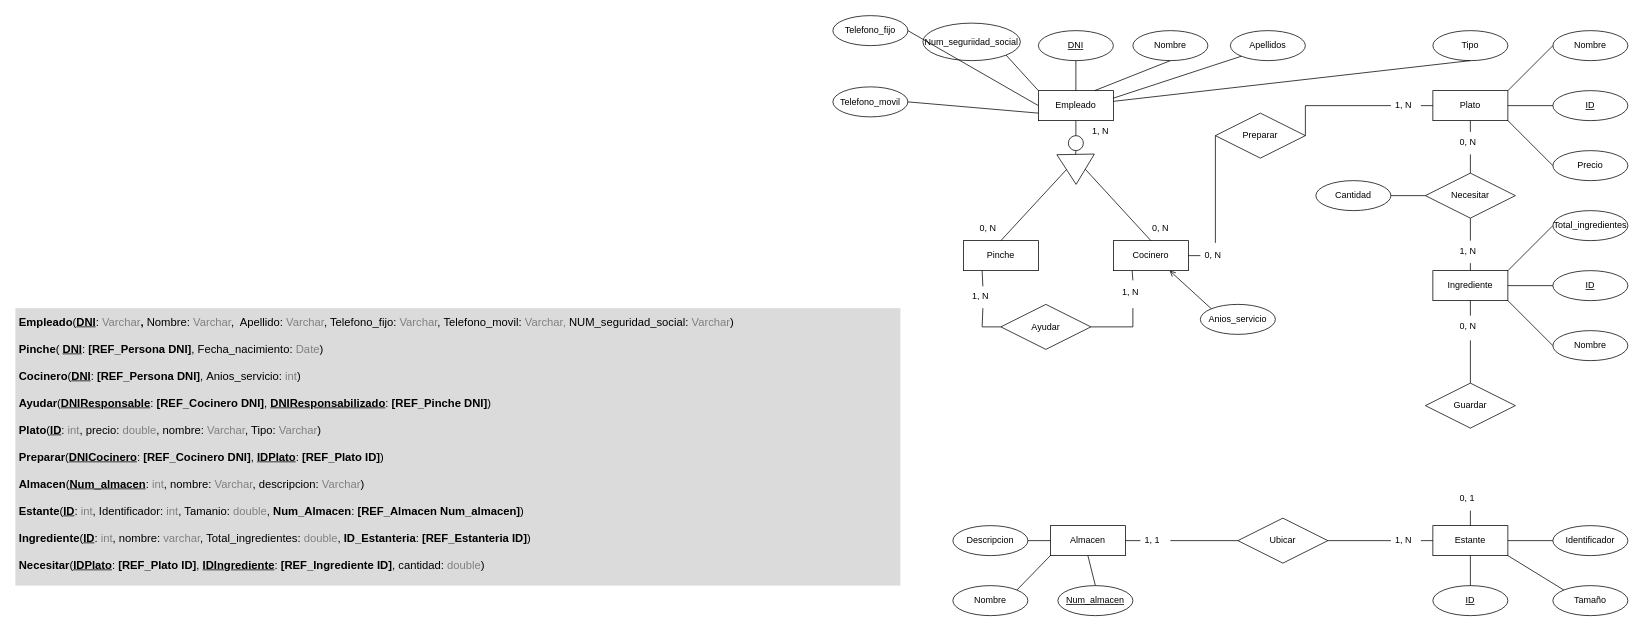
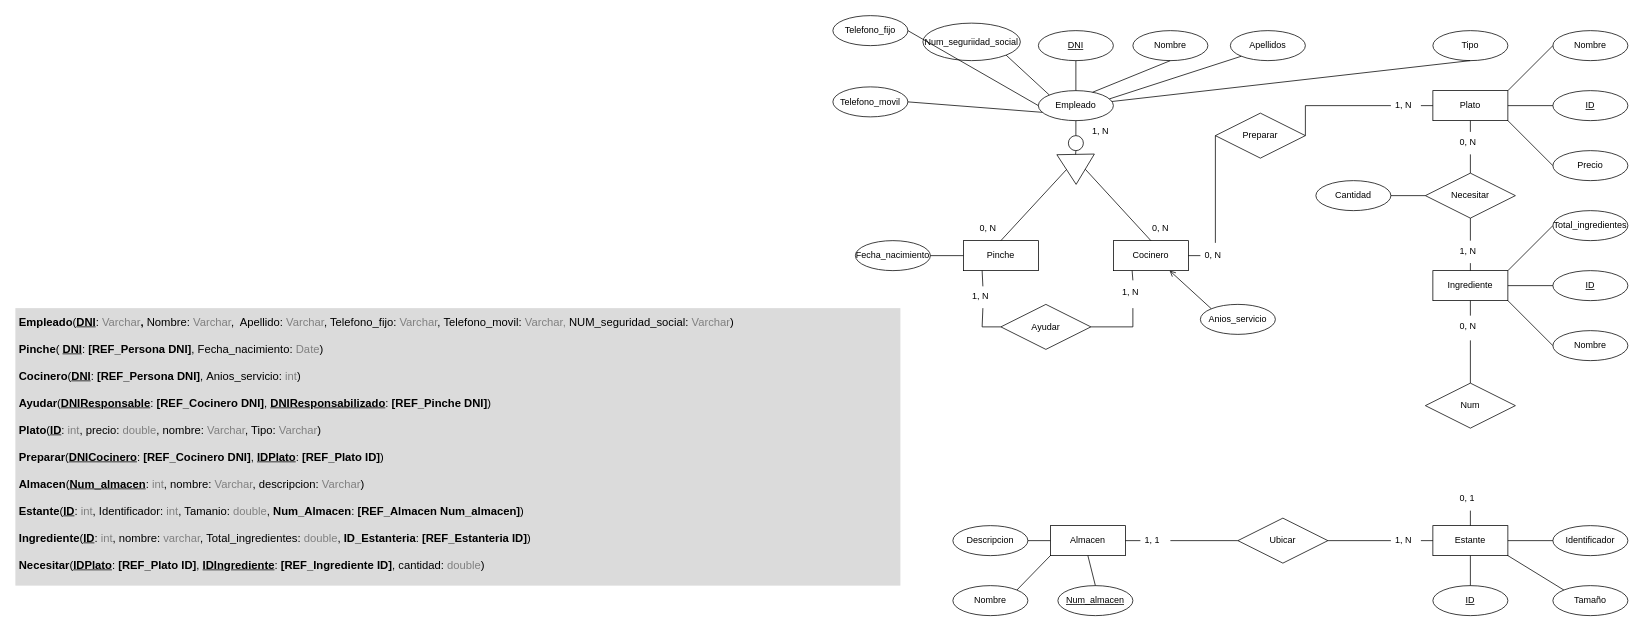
(1076, 105) -> (1076, 105)
none -> (893, 255)
none -> (946, 255)
(1470, 405) -> (1470, 405)
